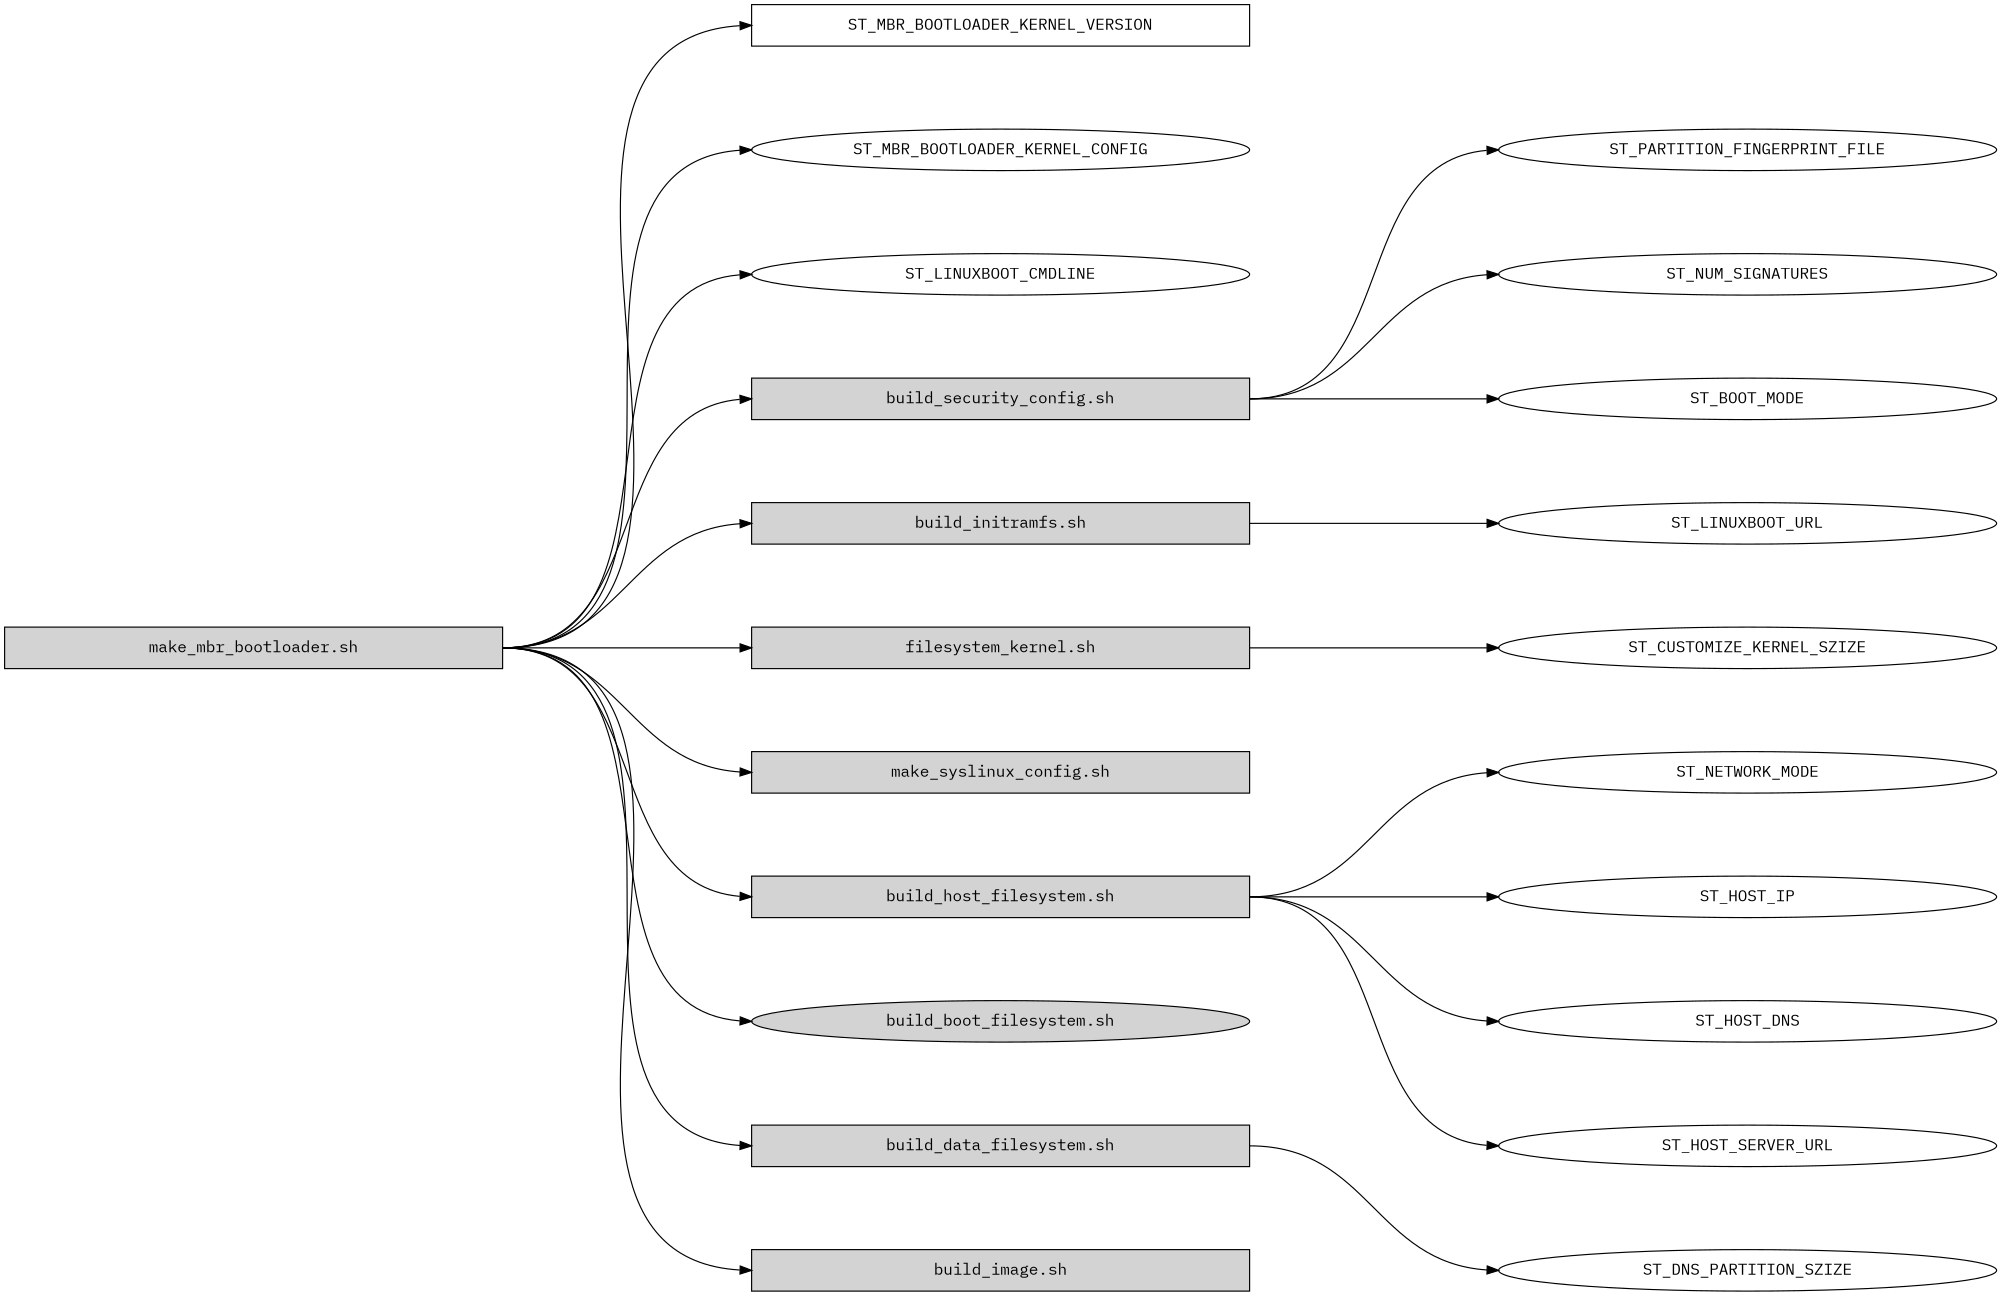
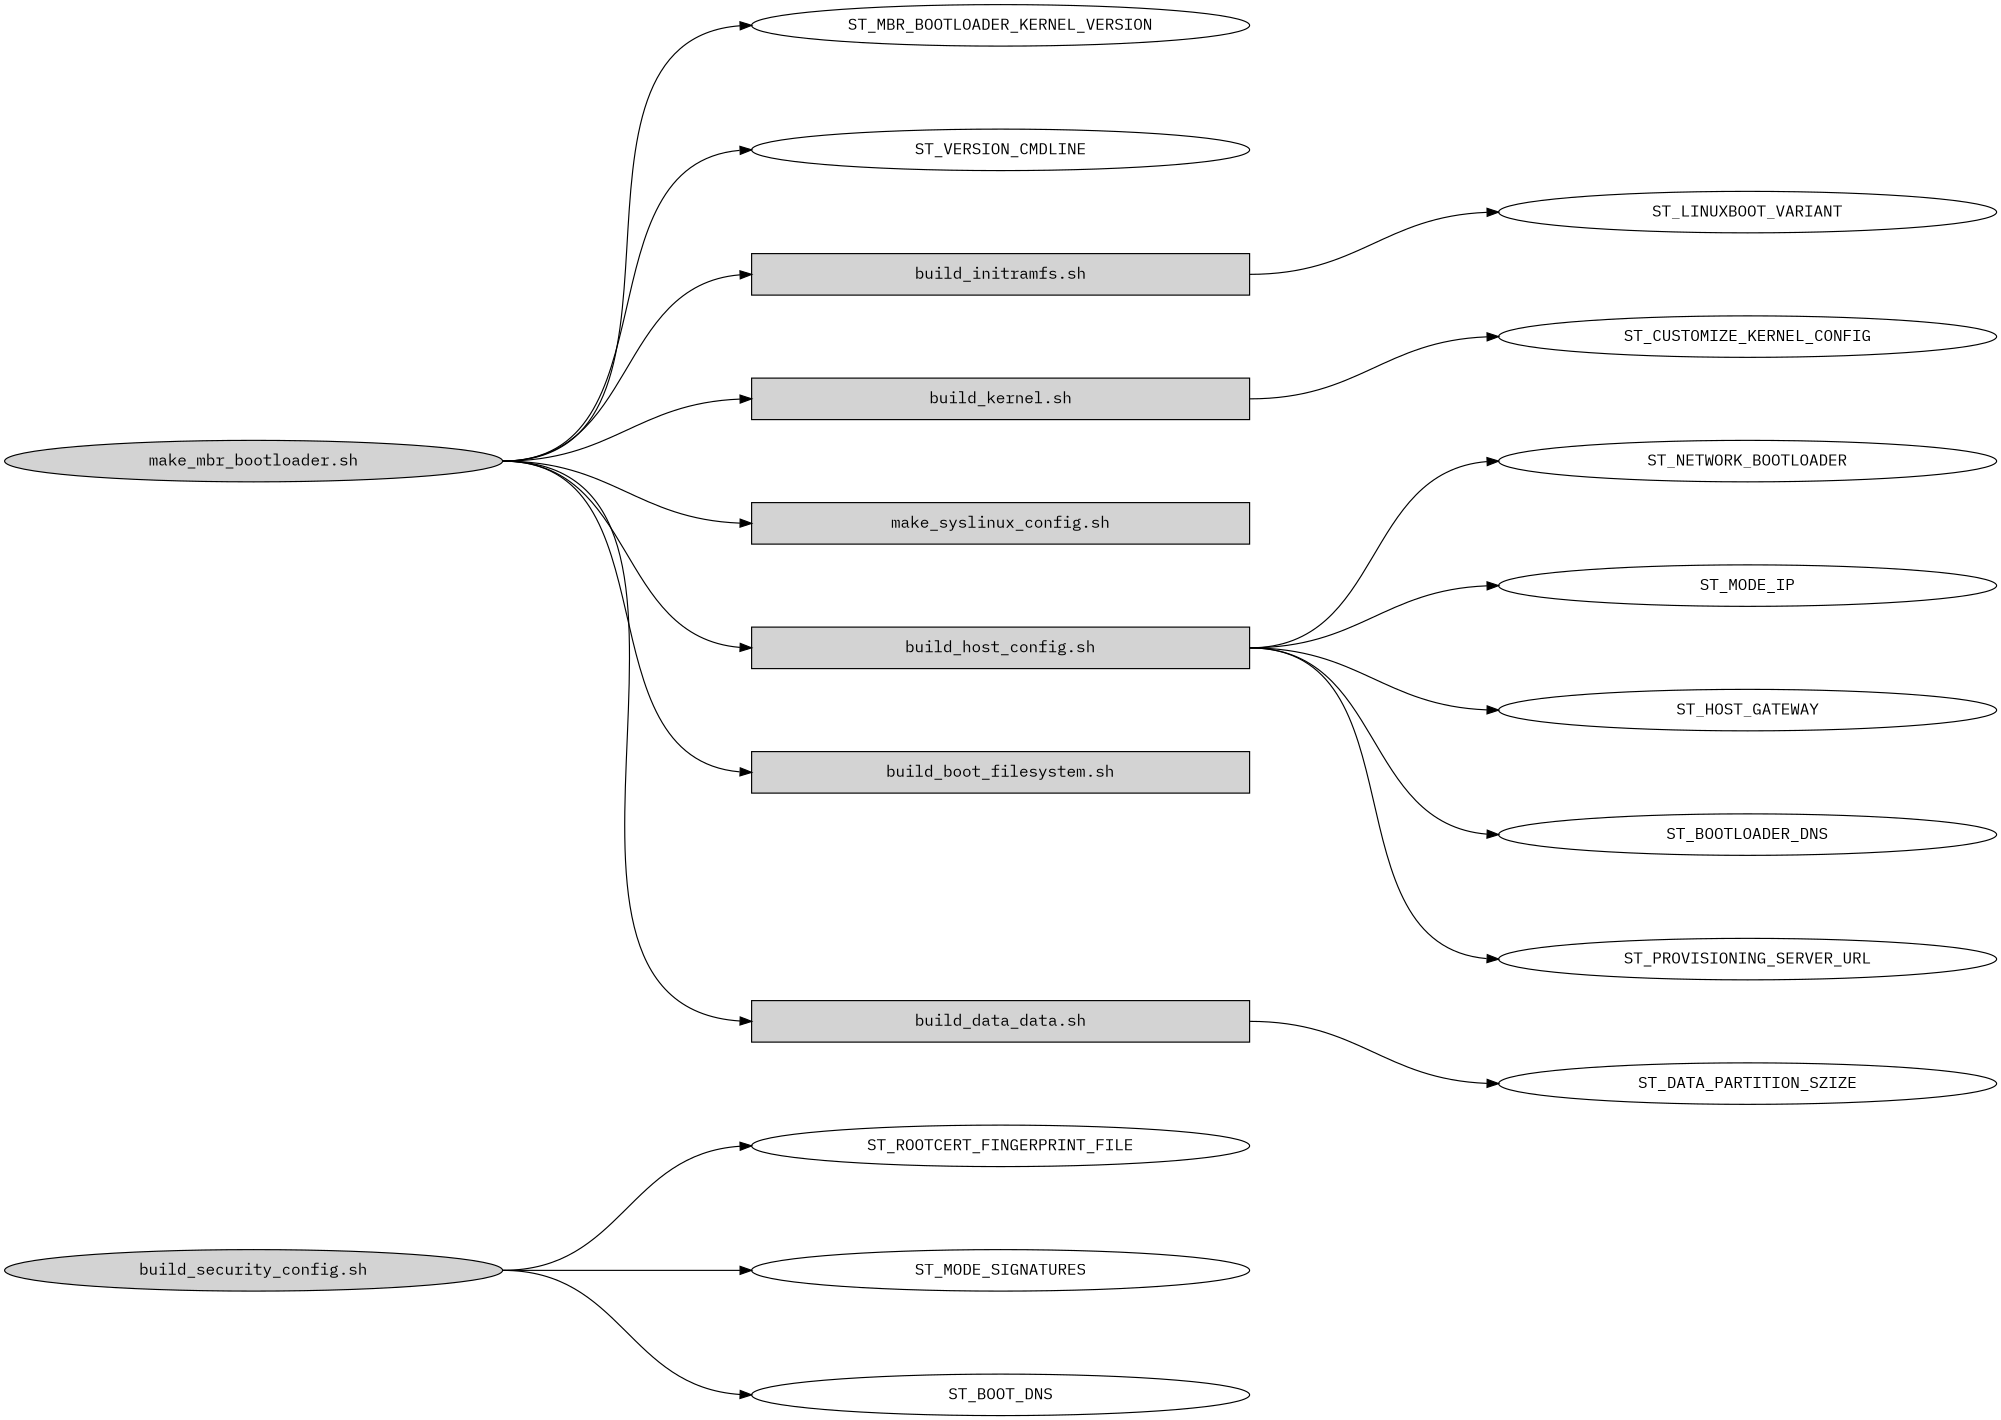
(1001, 25) -> (1001, 25)
(1001, 150) -> none
(1748, 150) -> (1001, 1146)
(1001, 274) -> (1001, 150)
(1748, 274) -> (1001, 1270)
(1001, 399) -> (254, 1270)
(1748, 399) -> (1001, 1395)
(638, 495) -> none
(1748, 523) -> (1748, 212)
(254, 648) -> (254, 461)
(1001, 648) -> (1001, 399)
(1748, 648) -> (1748, 337)
none -> (1748, 710)
(1748, 772) -> (1748, 461)
(1001, 897) -> (1001, 648)
(1748, 897) -> (1748, 586)
(1001, 1021) -> (1001, 772)
(1748, 1021) -> (1748, 835)
(1001, 1146) -> (1001, 1021)
(1748, 1146) -> (1748, 959)
(1001, 1270) -> none
(1748, 1270) -> (1748, 1084)
